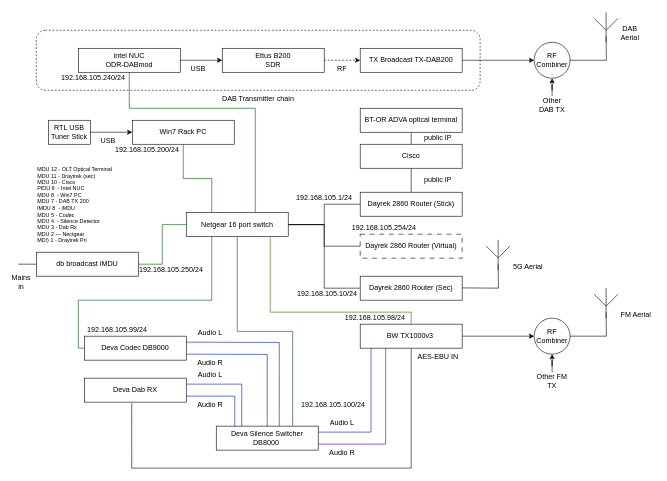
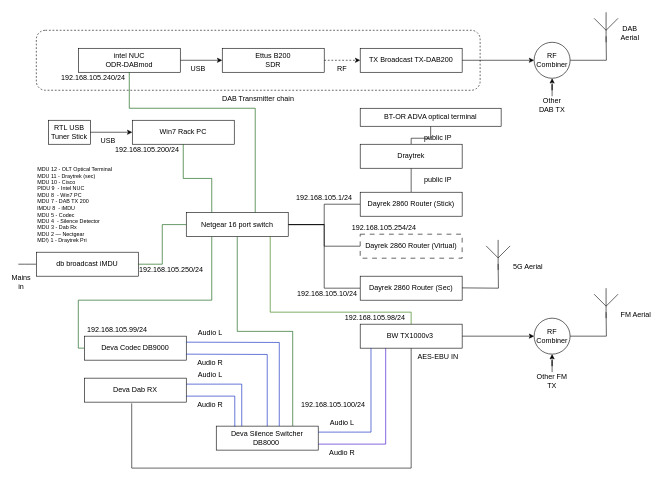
(411, 120) -> (431, 117)
(411, 156) -> (411, 156)
